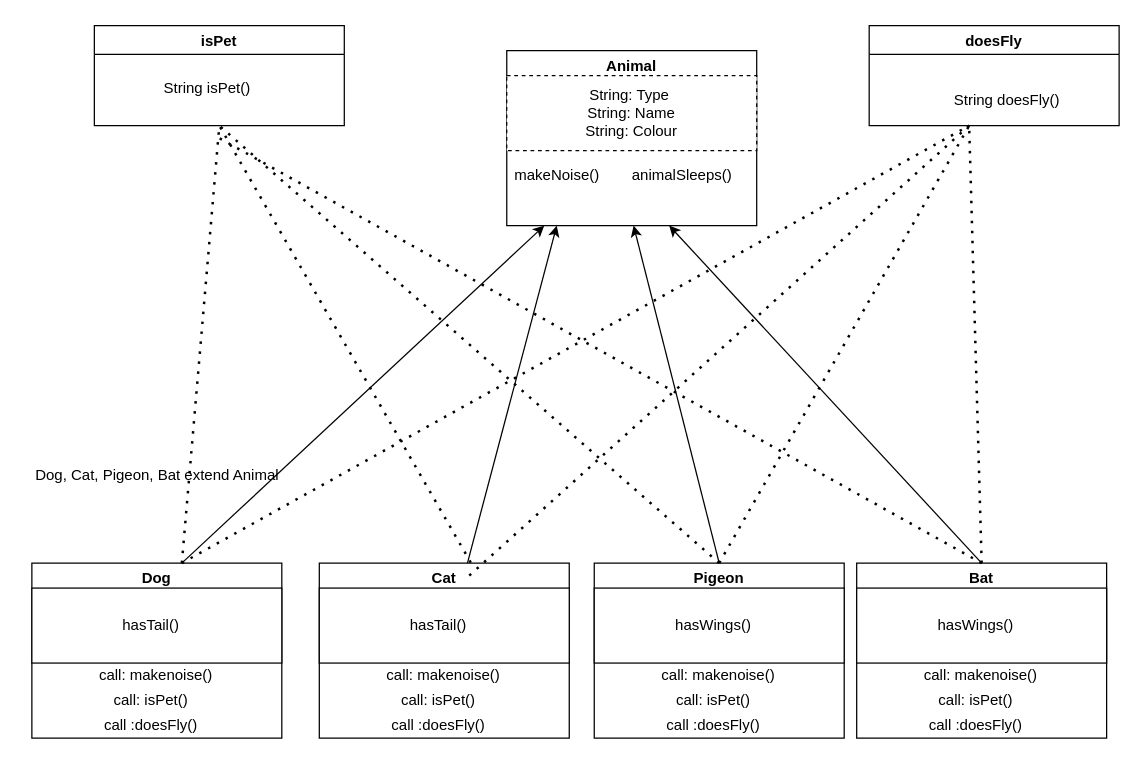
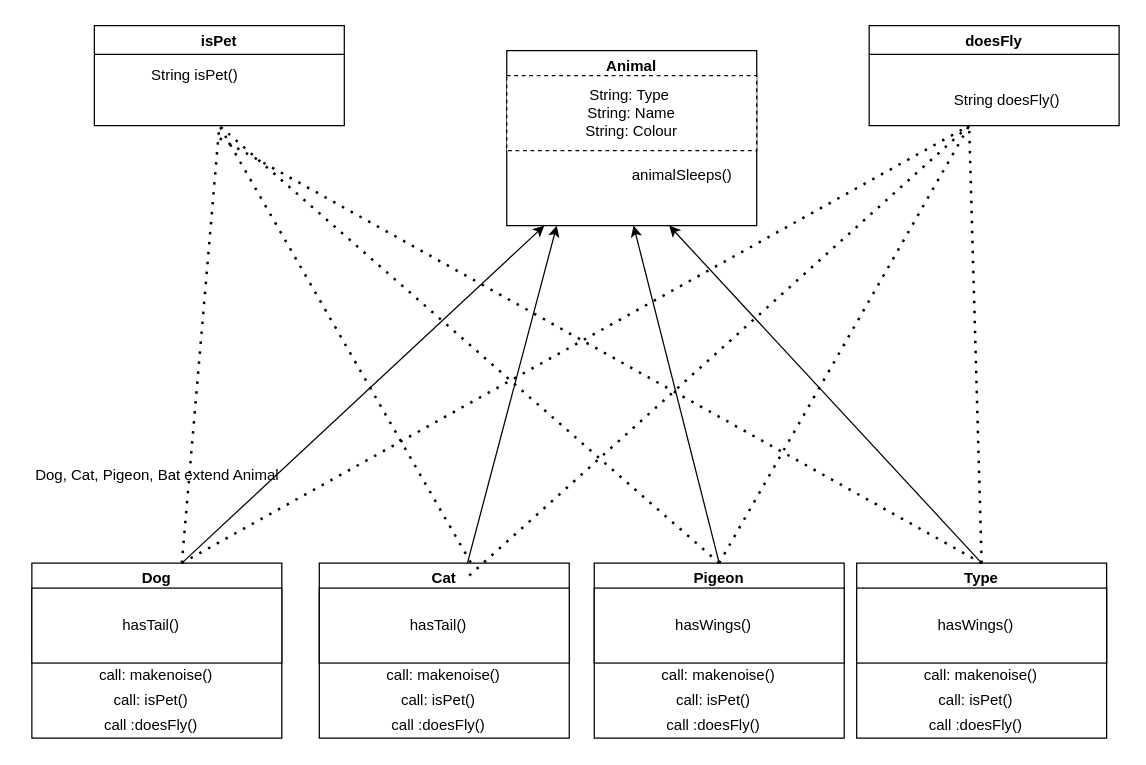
(207, 88) -> (194, 76)
(557, 176) -> none
(981, 578) -> (981, 578)
